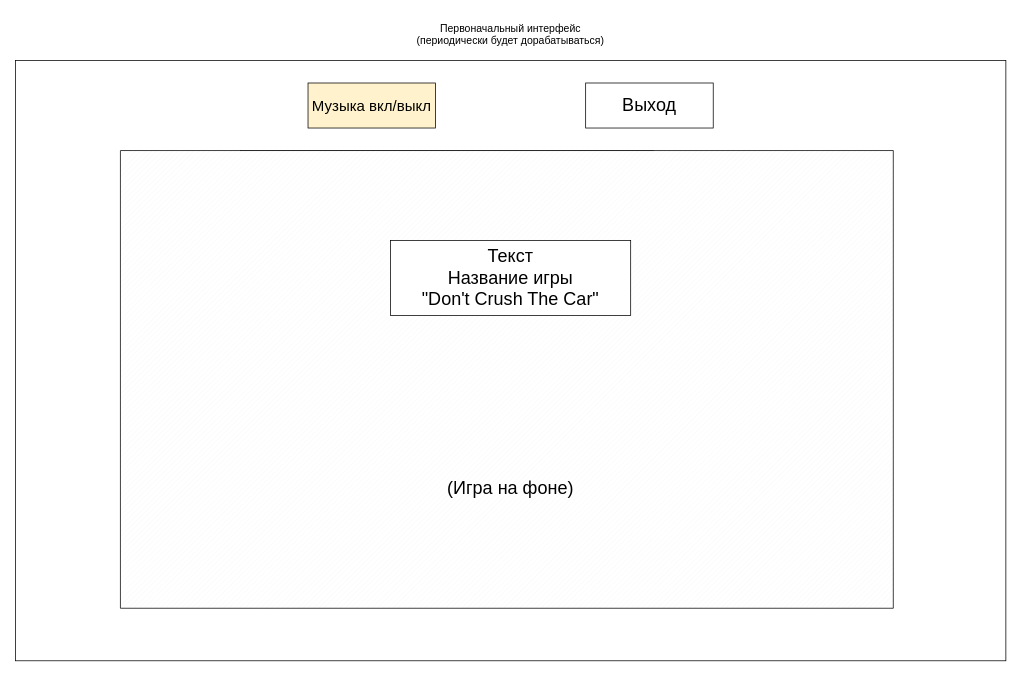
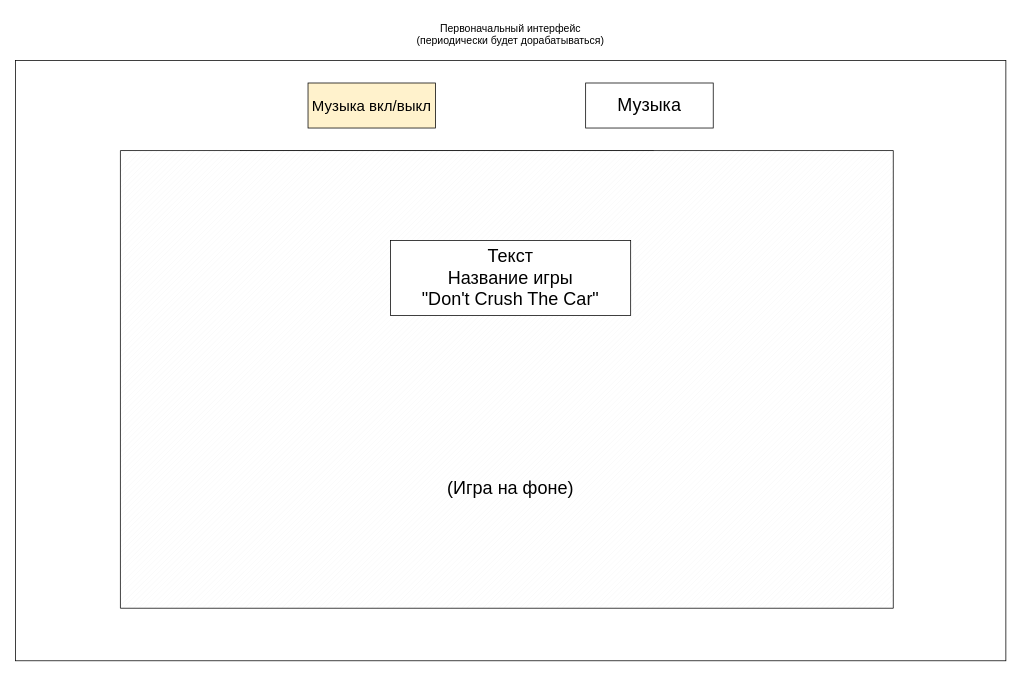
(649, 105) -> (649, 105)
